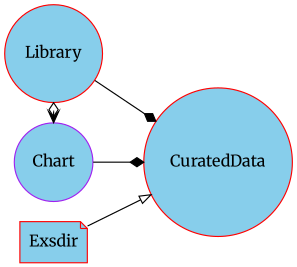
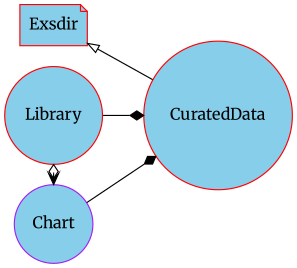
(114, 213) -> (125, 64)
